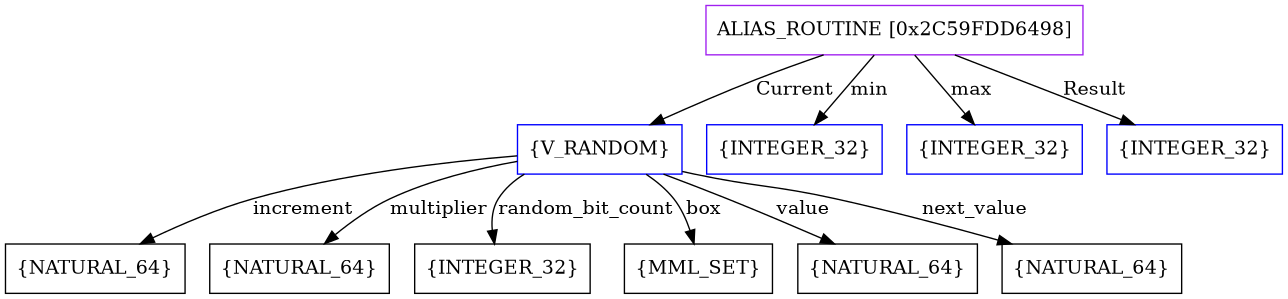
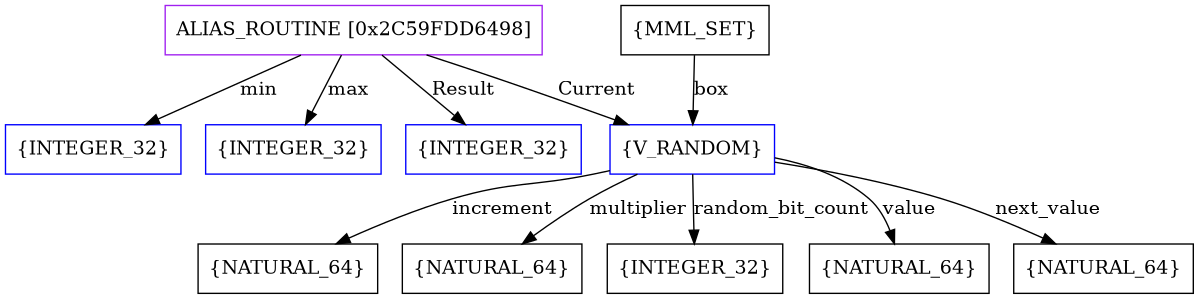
(673, 198) -> (694, 83)
